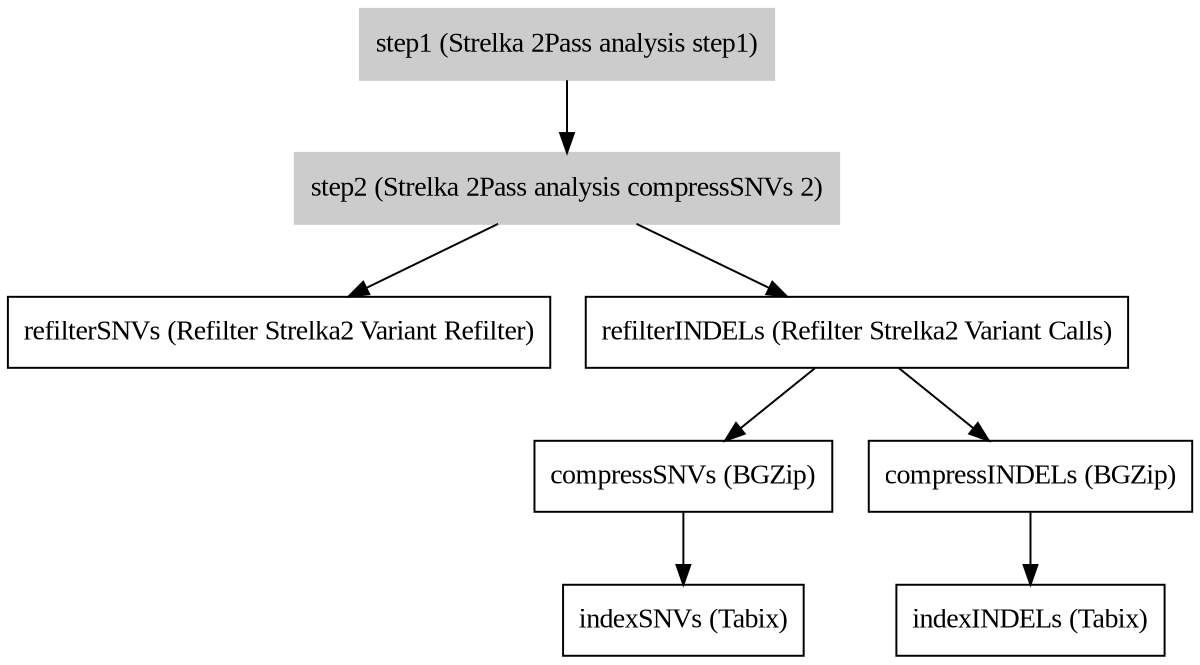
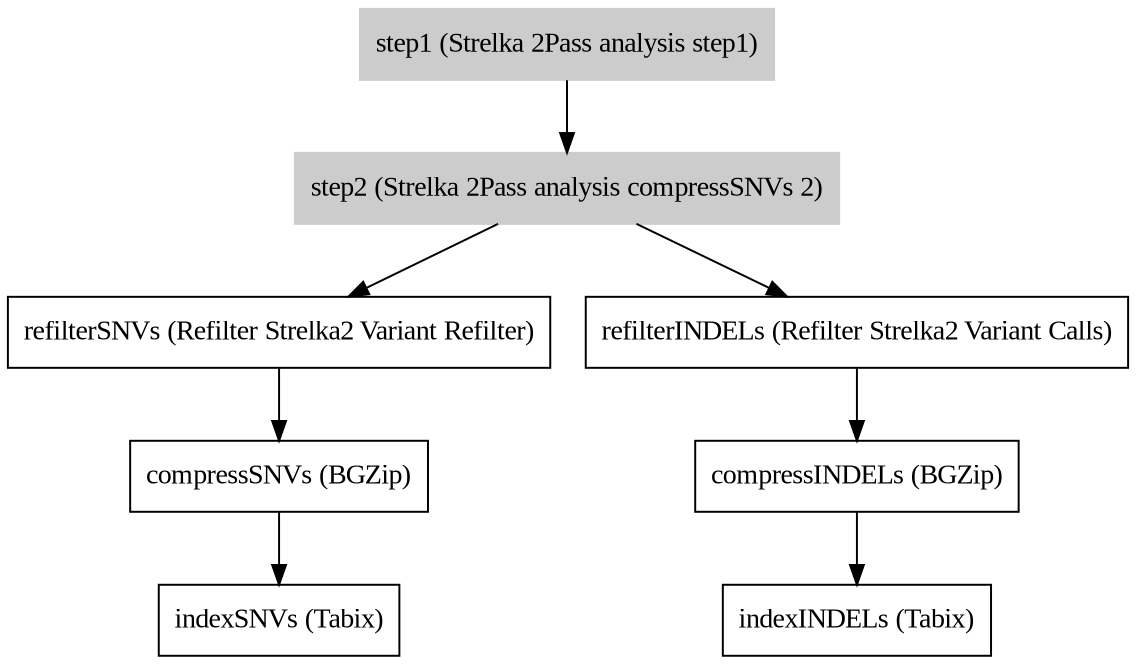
(778, 398) -> (279, 395)
